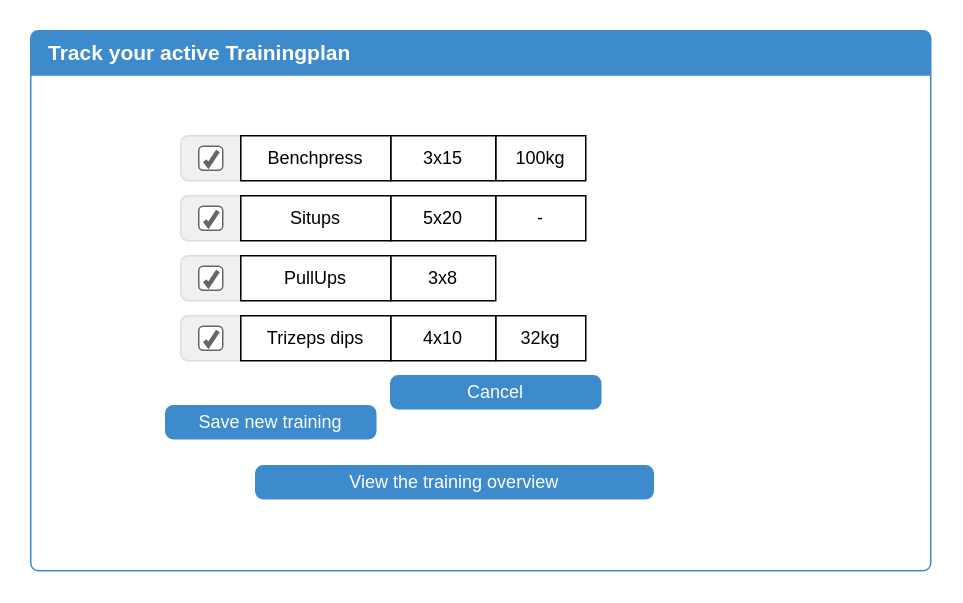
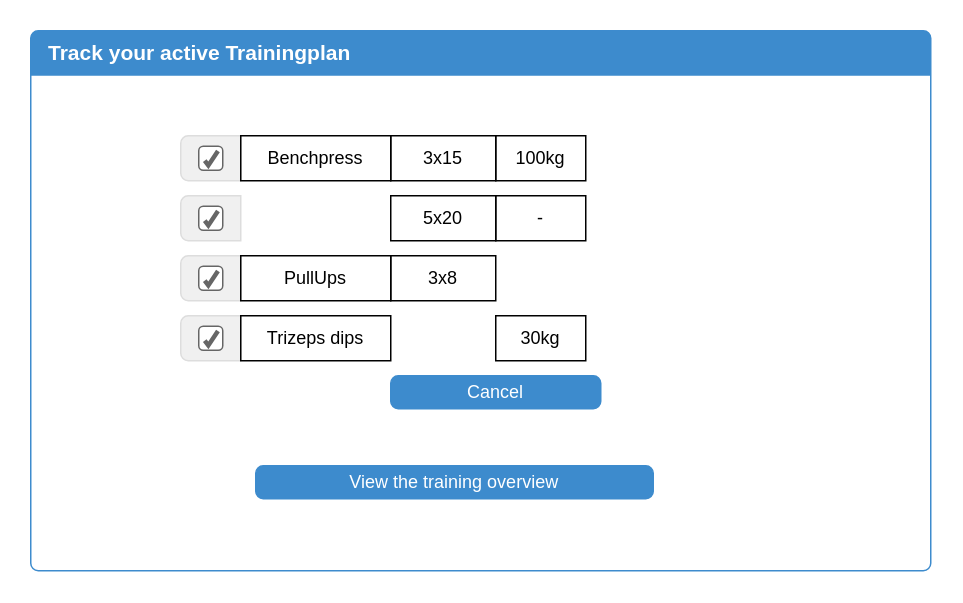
(316, 218) -> none
(443, 338) -> none
(541, 338) -> (541, 338)
(271, 422) -> none
